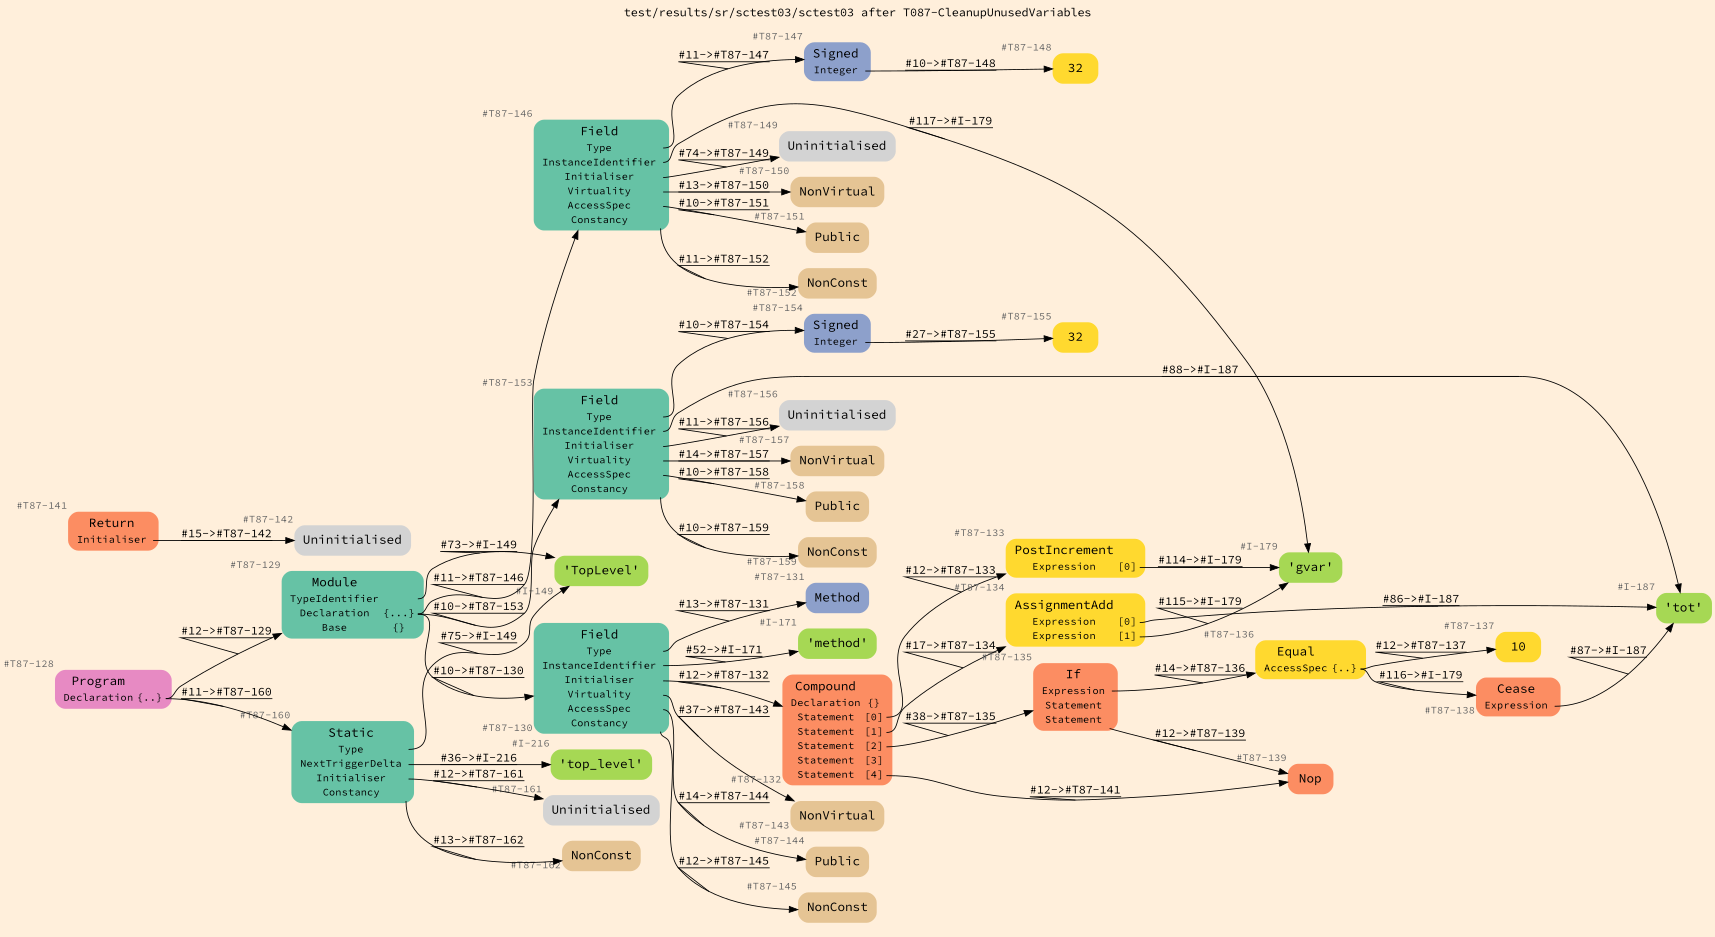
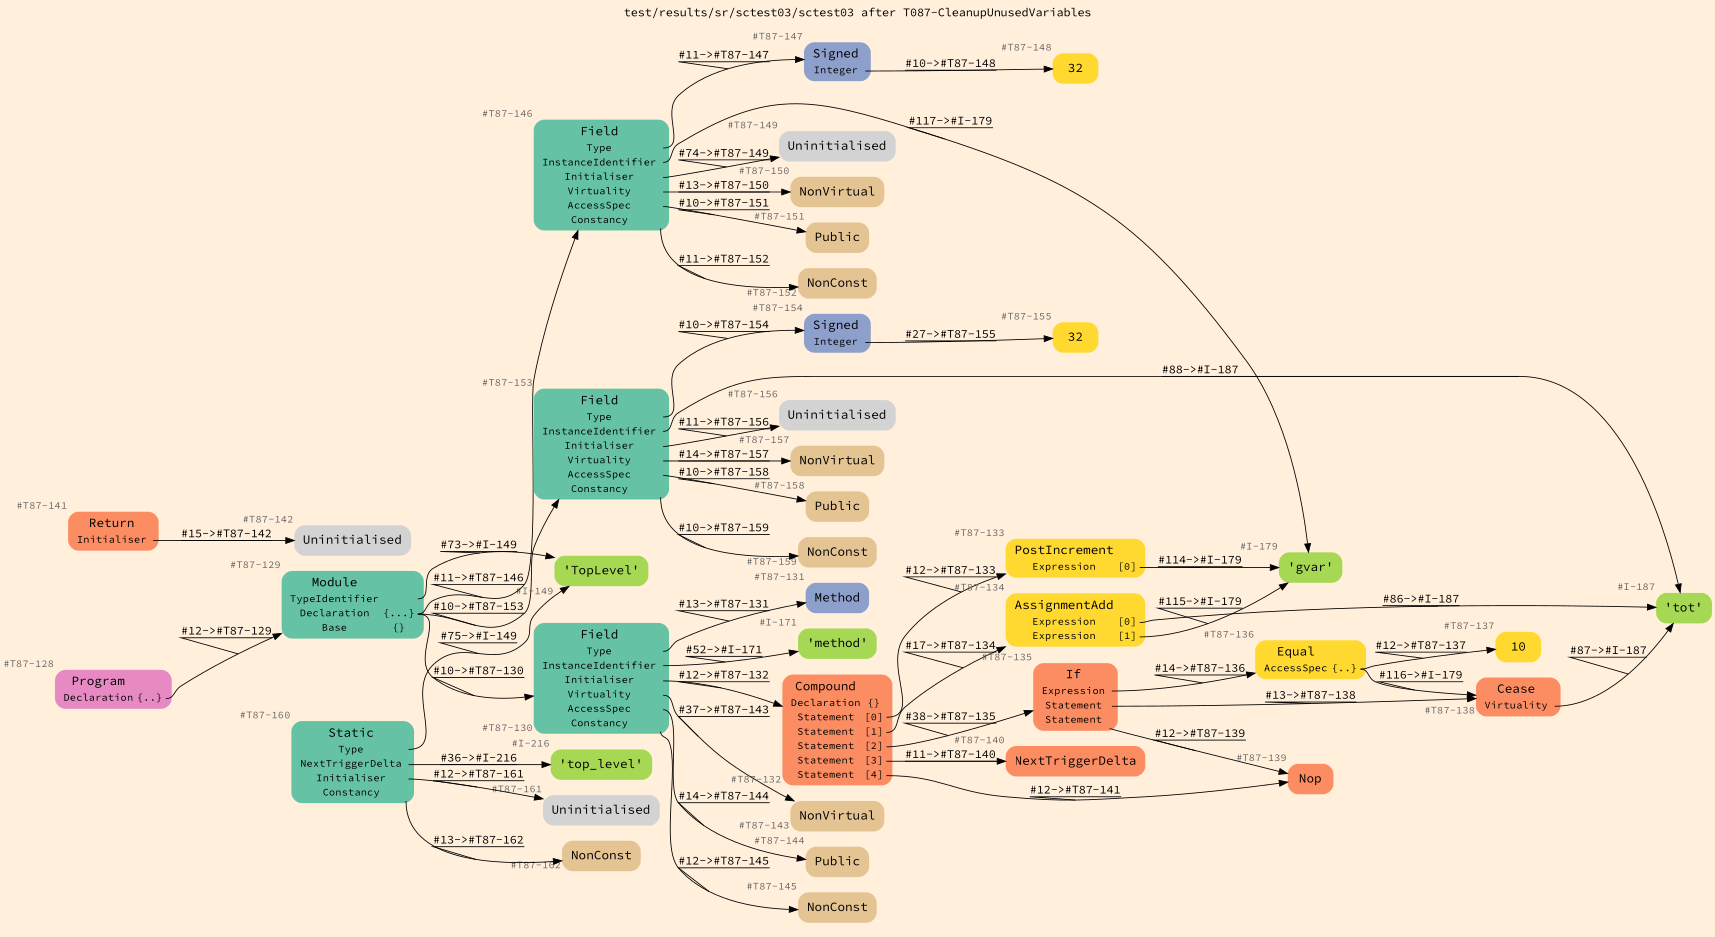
none -> (1290, 704)
(1517, 705) -> (1517, 705)
(226, 707) -> none
none -> (1075, 761)
